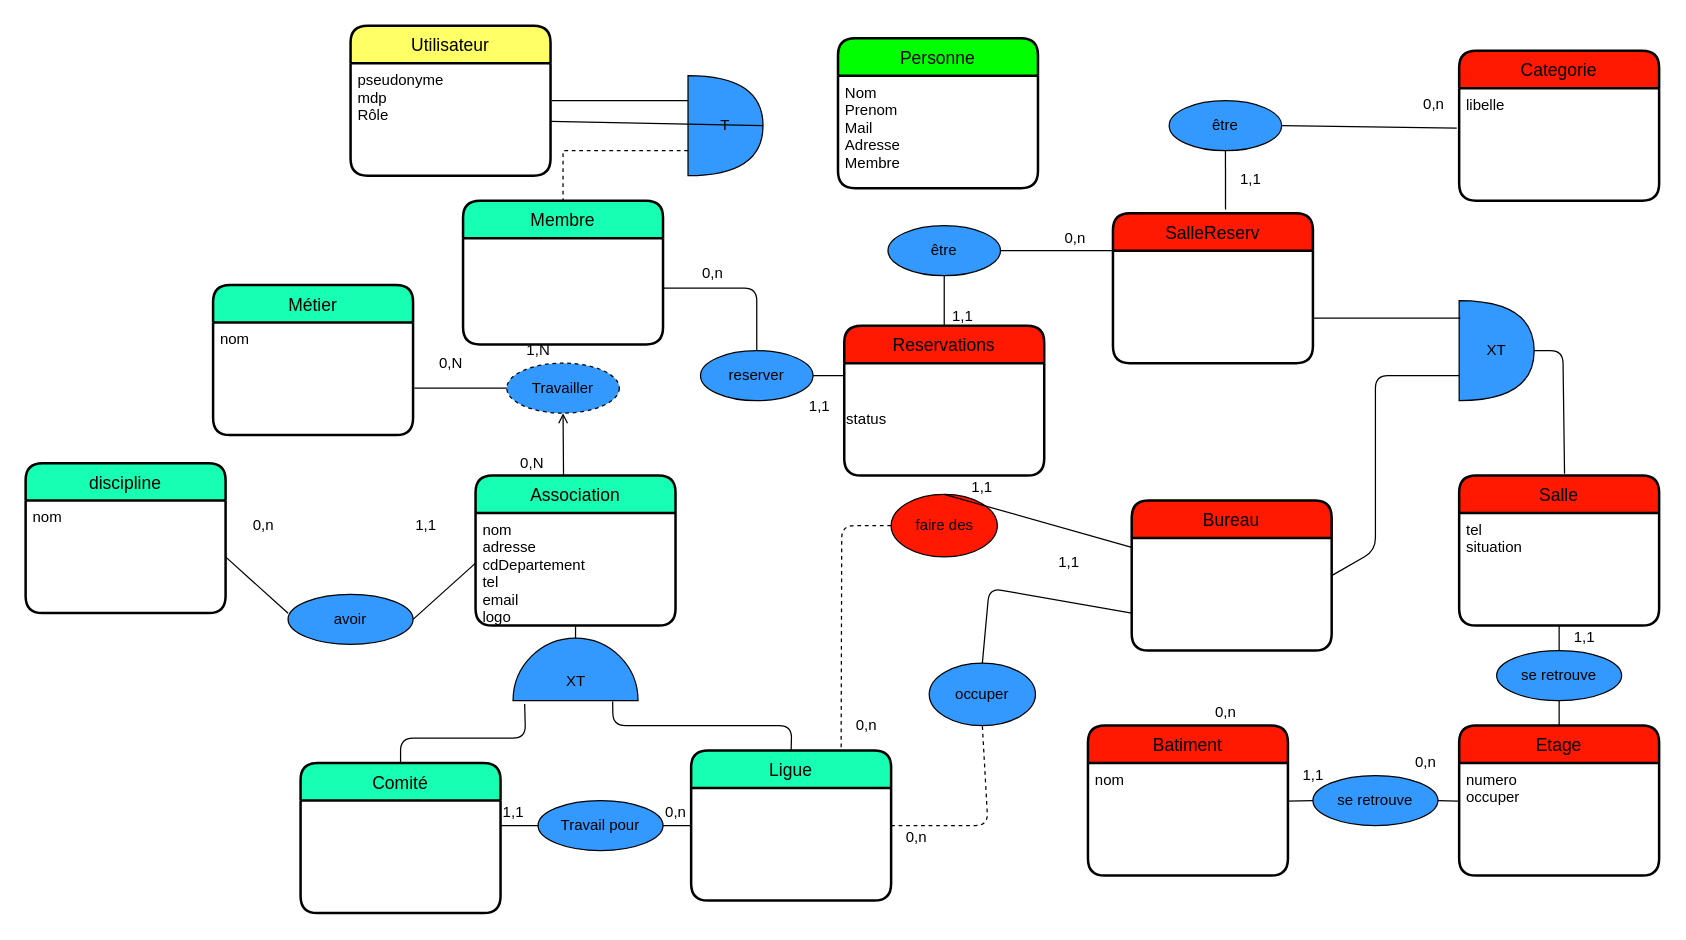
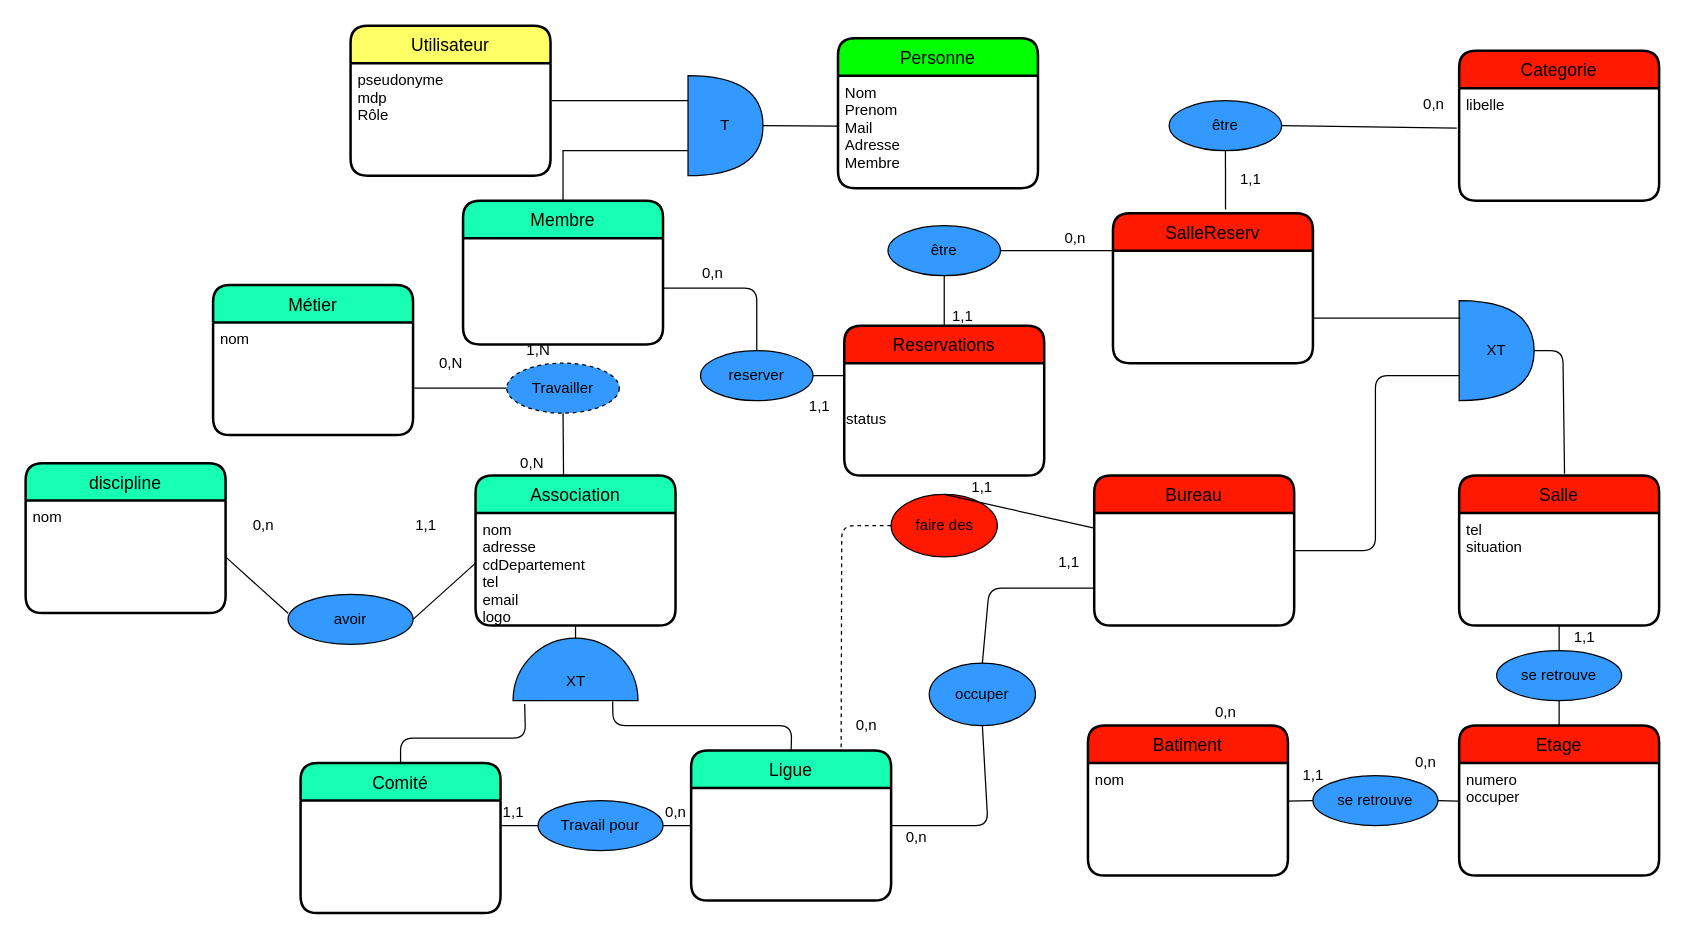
(658, 124) -> (799, 126)
(600, 151) -> (600, 151)
(563, 419) -> (563, 418)
(1232, 576) -> (1194, 551)
(986, 821) -> (986, 821)
